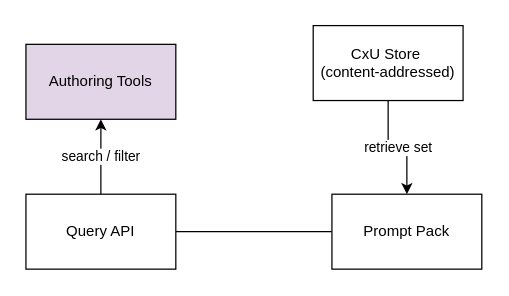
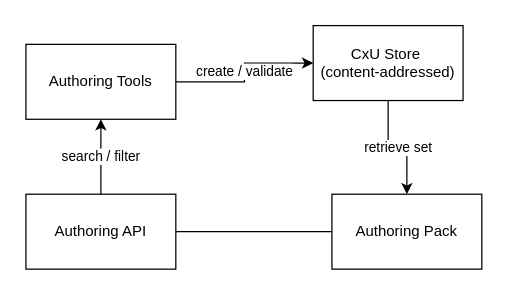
none -> (244, 78)
(101, 82) -> (101, 82)
(101, 232) -> (101, 232)
(407, 232) -> (407, 232)
